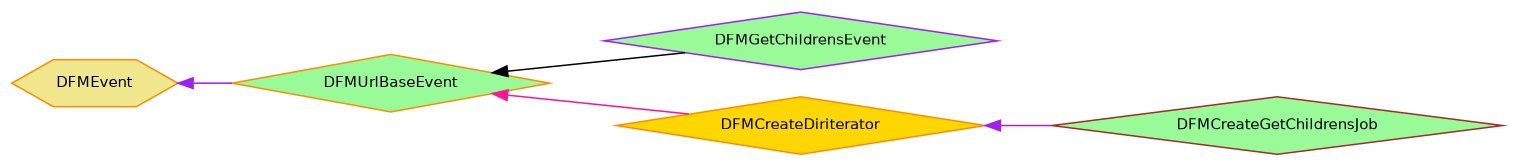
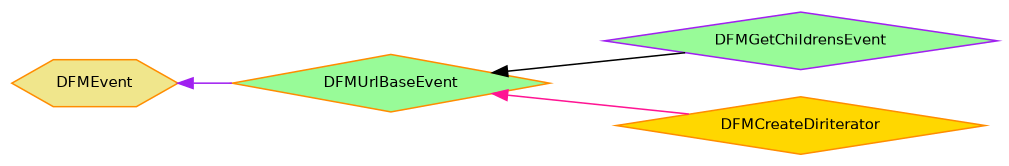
(1277, 126) -> none
